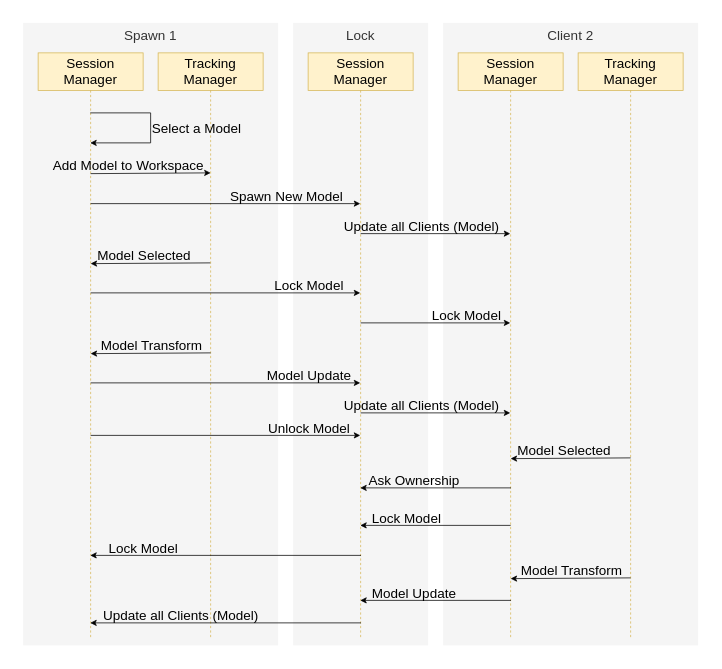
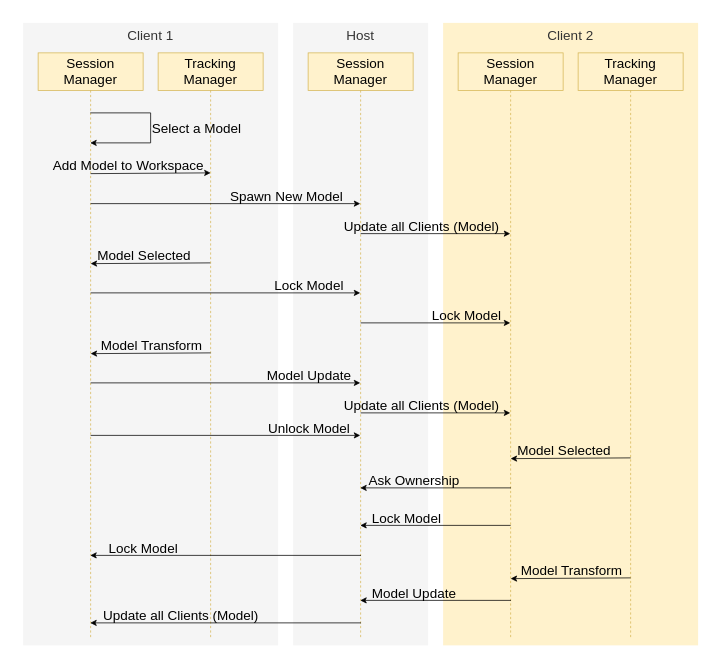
(150, 36) -> (150, 36)
(360, 36) -> (360, 36)
(570, 334) -> (570, 334)
